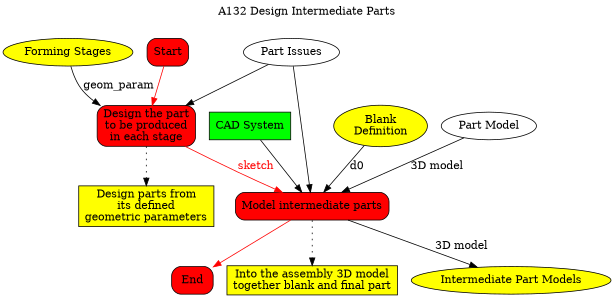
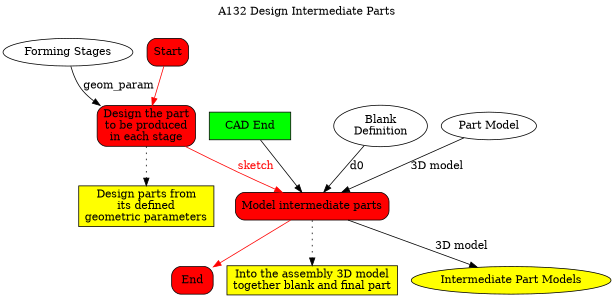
(68, 52) -> (68, 52)
(291, 52) -> none
(250, 126) -> (250, 126)
(381, 126) -> (381, 126)
